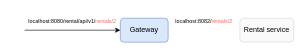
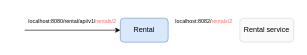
(144, 30) -> (144, 30)
